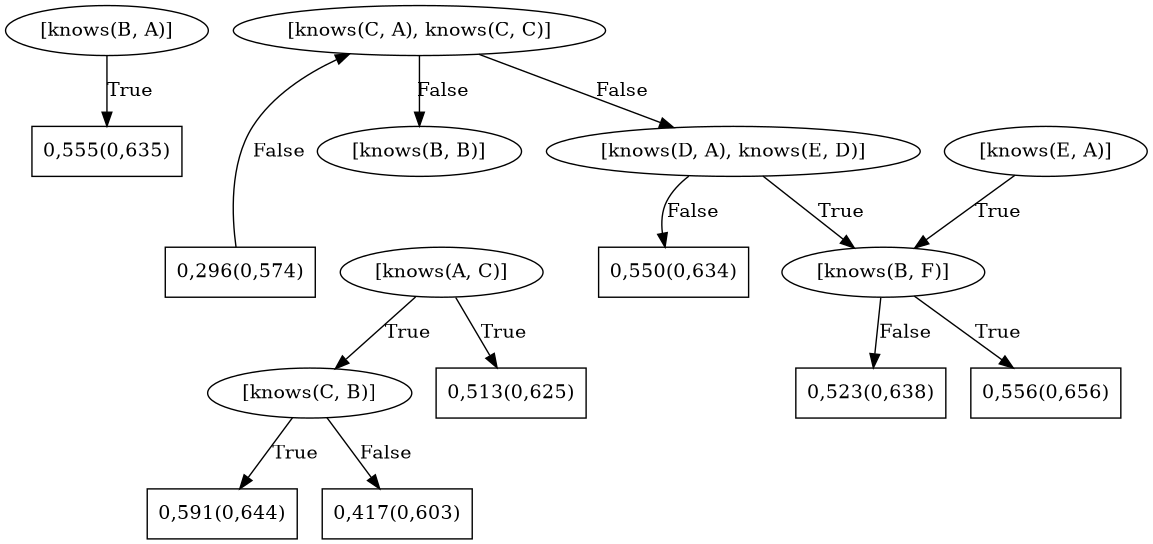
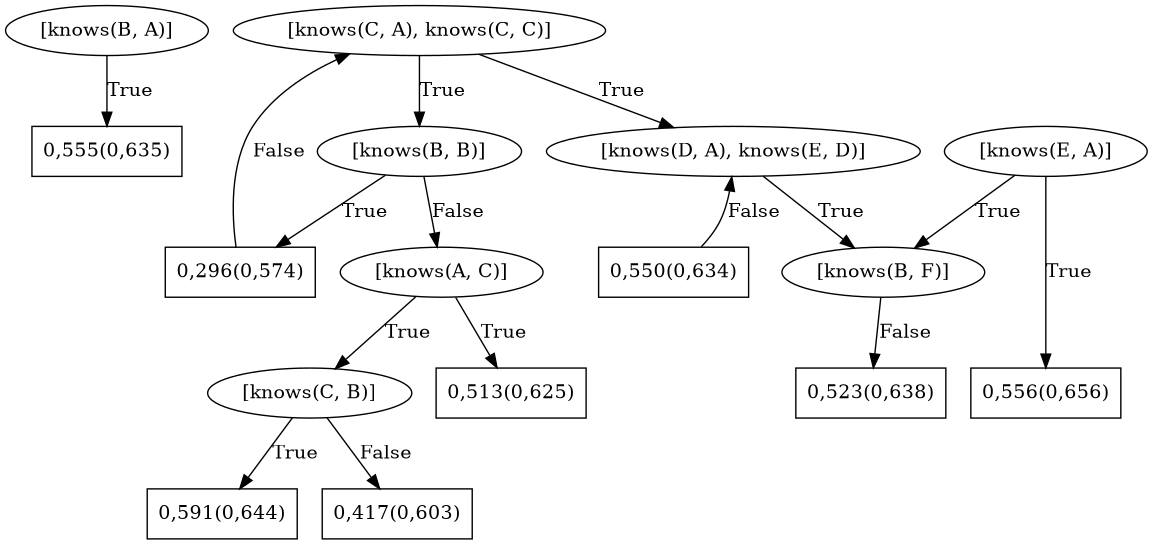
(443, 91) -> (443, 91)
(622, 91) -> (622, 91)
(667, 201) -> (720, 221)
none -> (429, 205)
none -> (337, 207)
(958, 328) -> (1046, 265)
